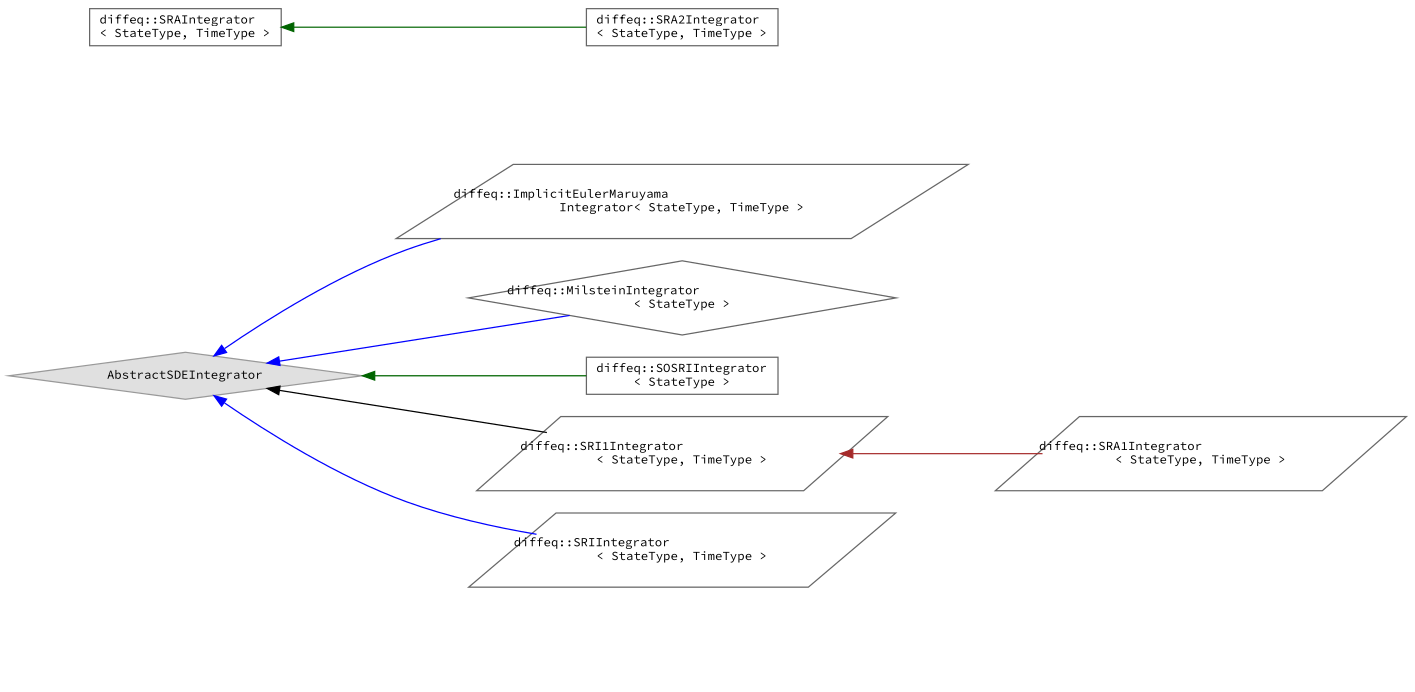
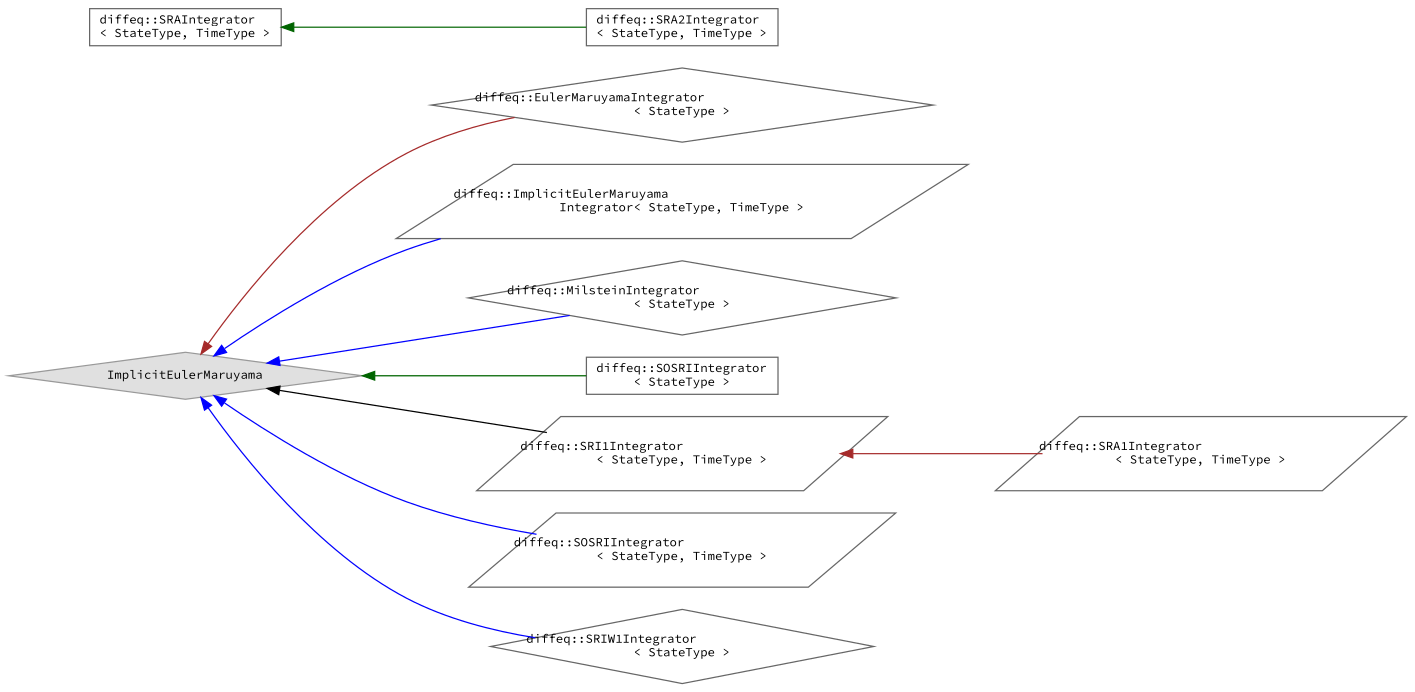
none -> (682, 105)
(185, 376) -> (185, 376)
(682, 550) -> (682, 550)
none -> (682, 646)
